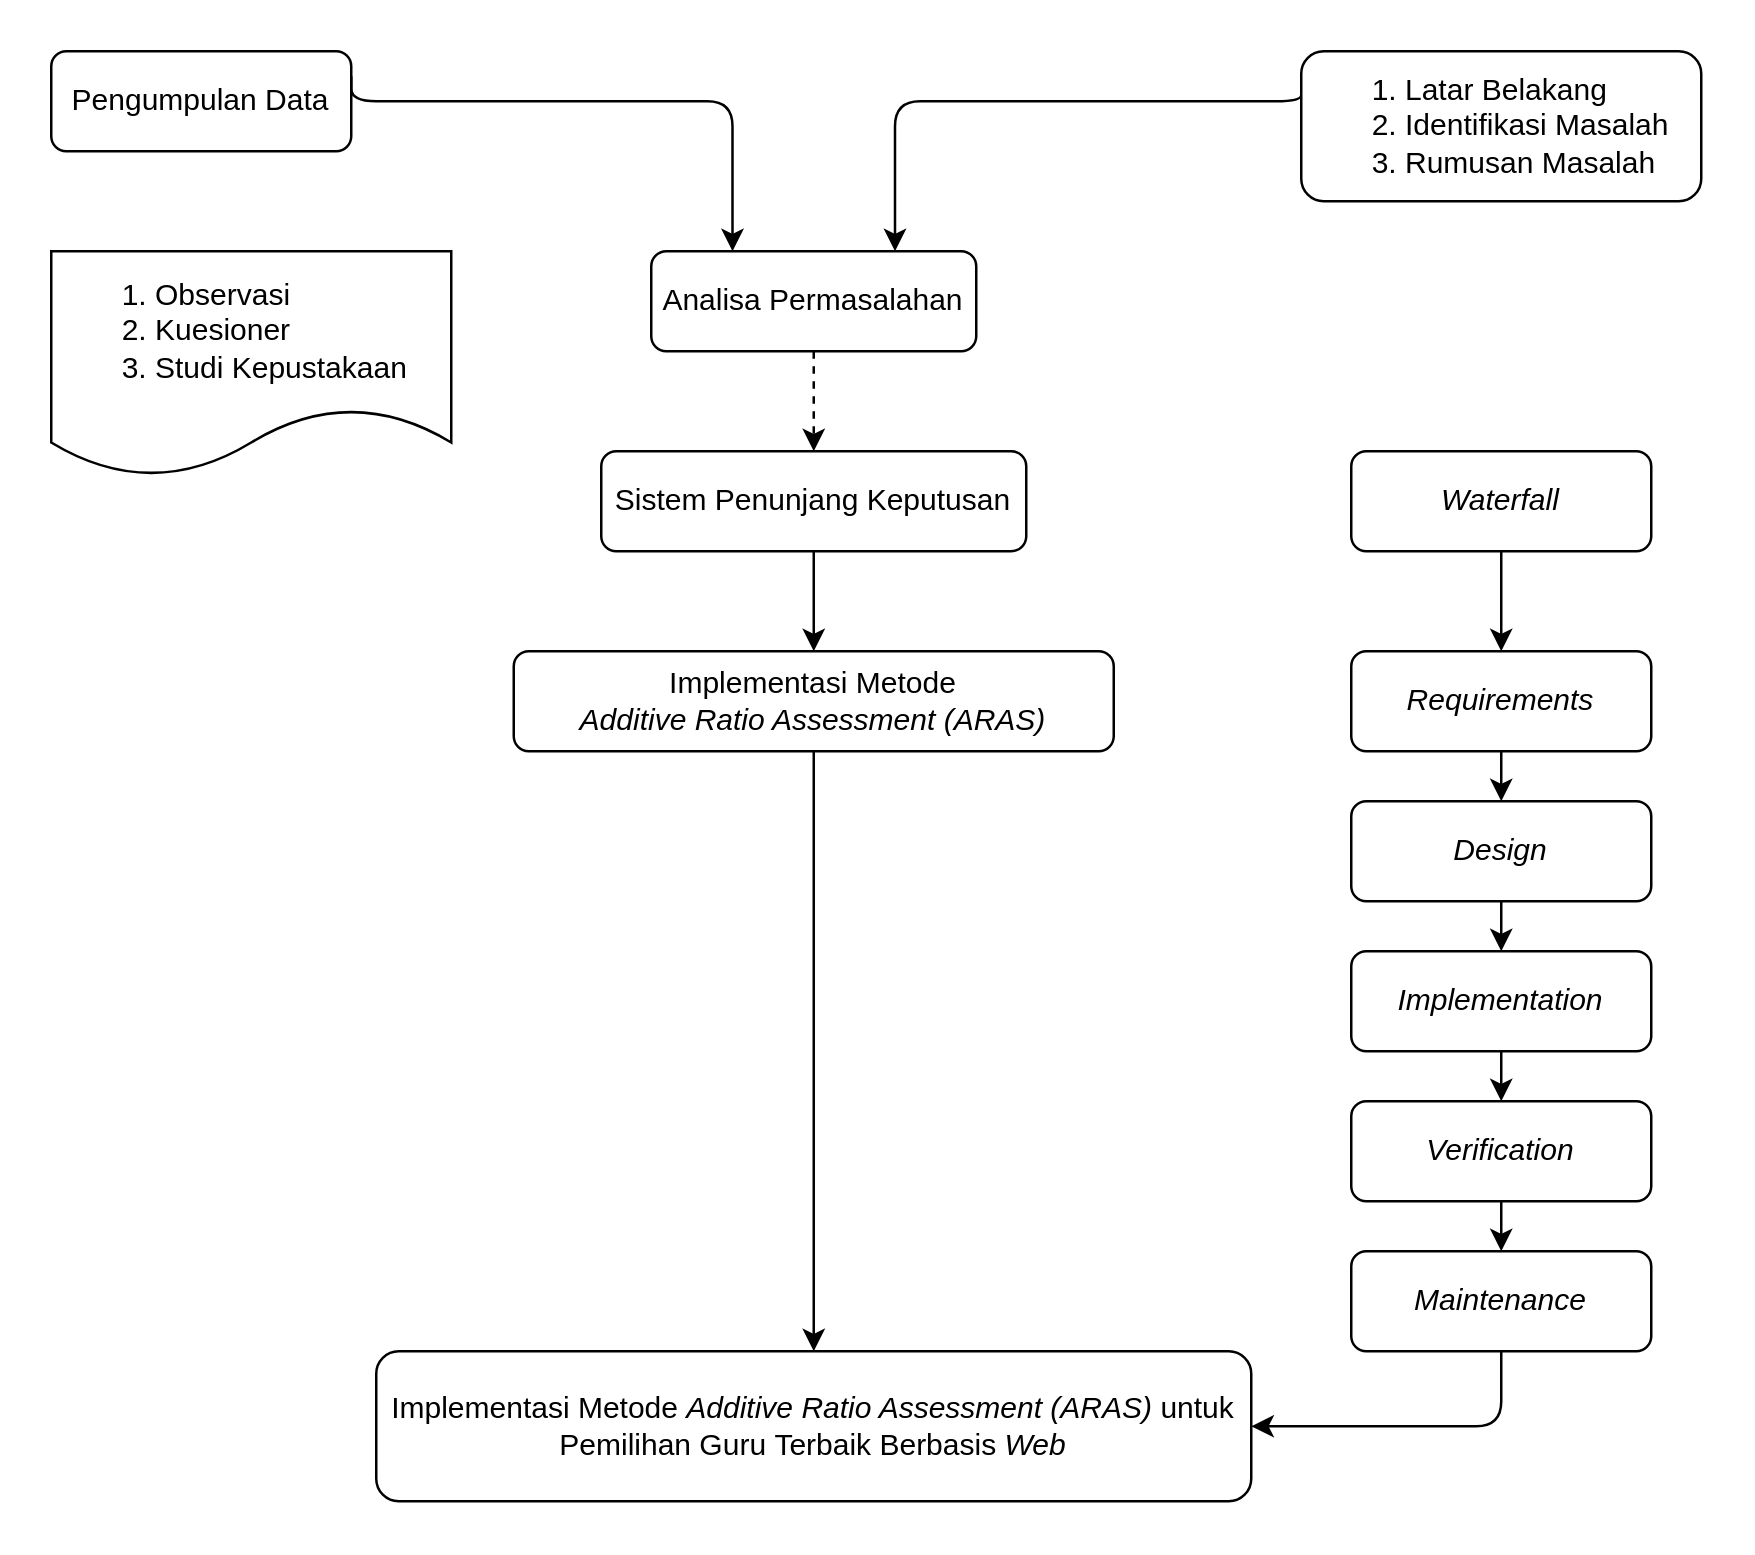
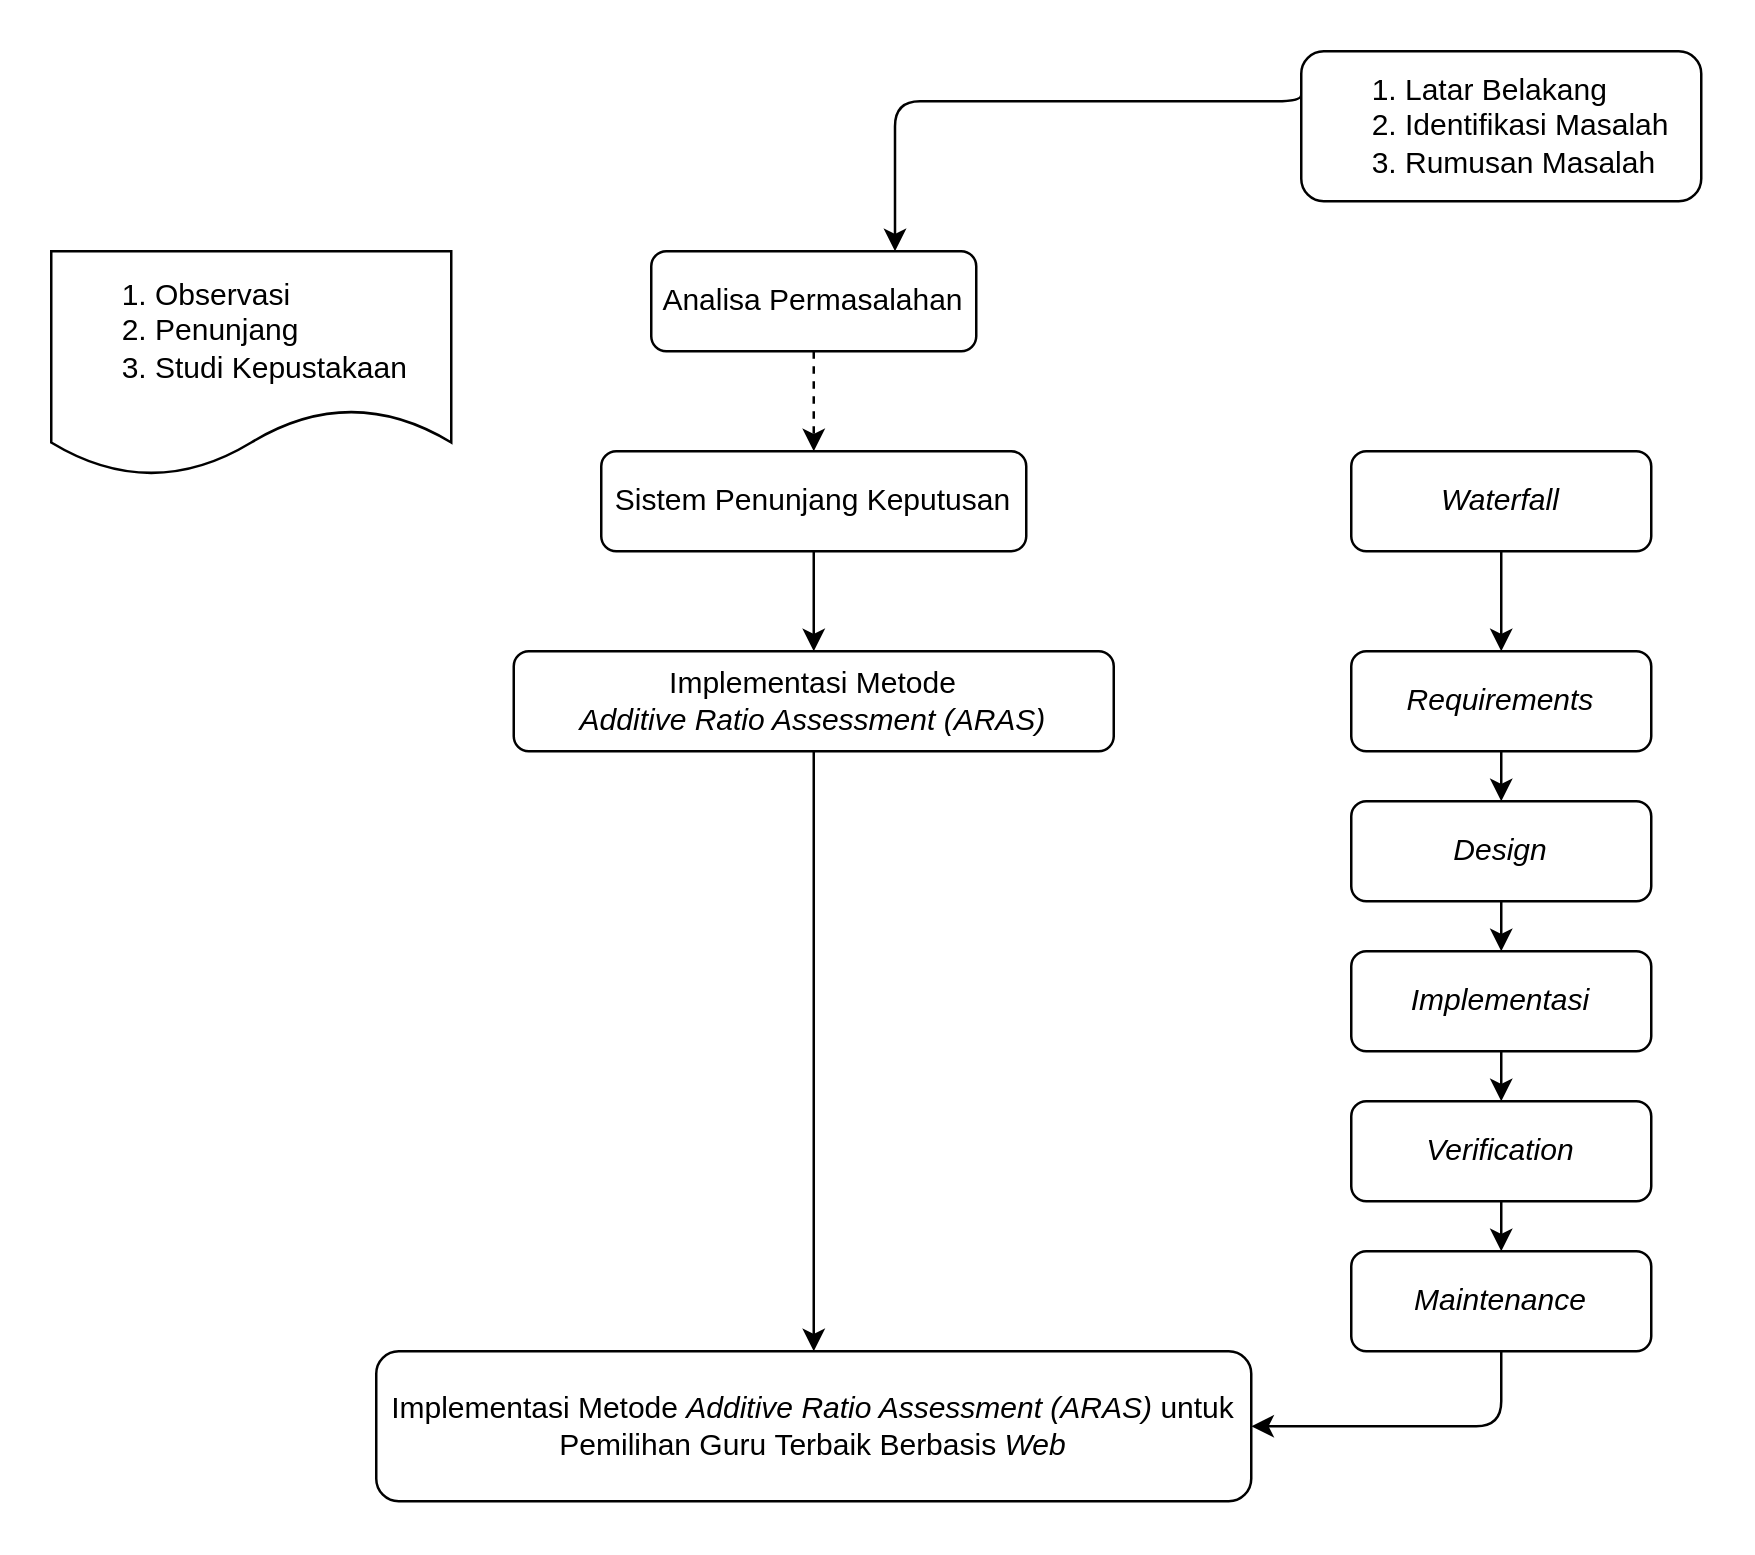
(201, 101) -> none
(594, 101) -> none
(191, 331) -> (191, 331)
(1501, 1001) -> (1501, 1001)
